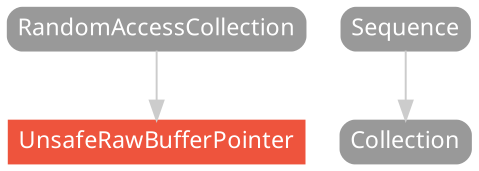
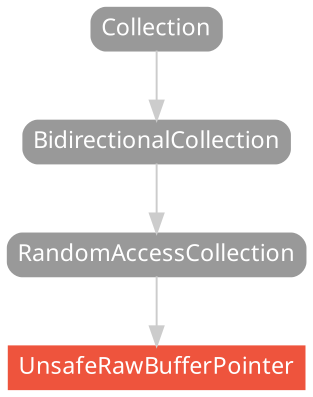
(406, 29) -> none
none -> (157, 142)
